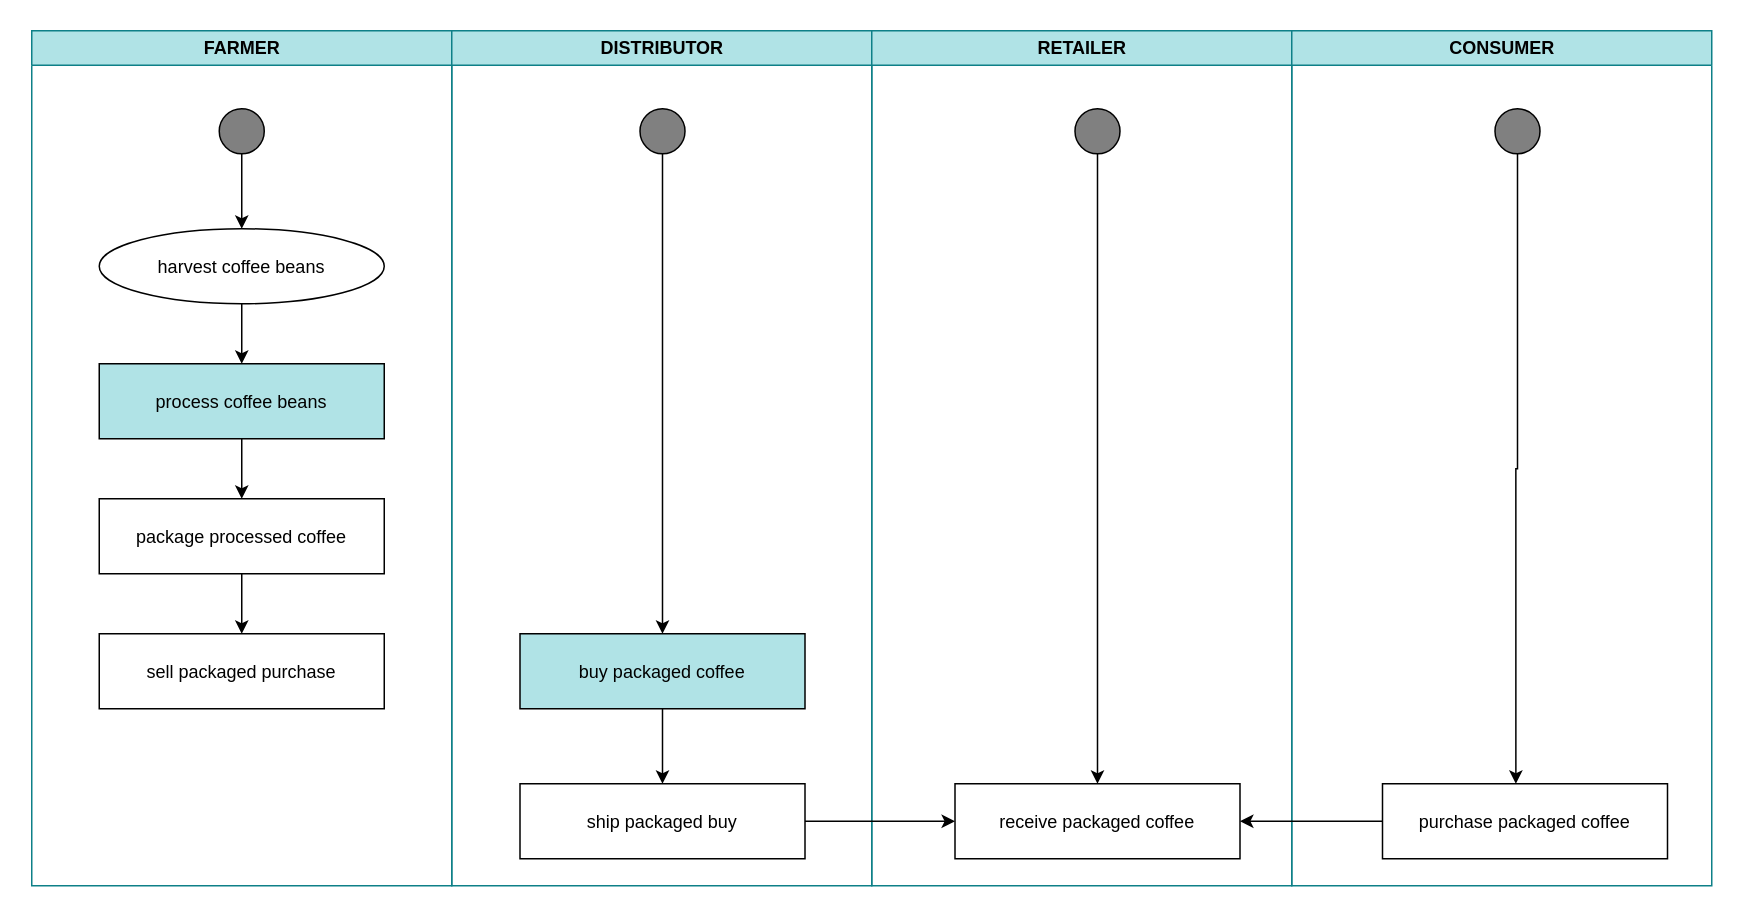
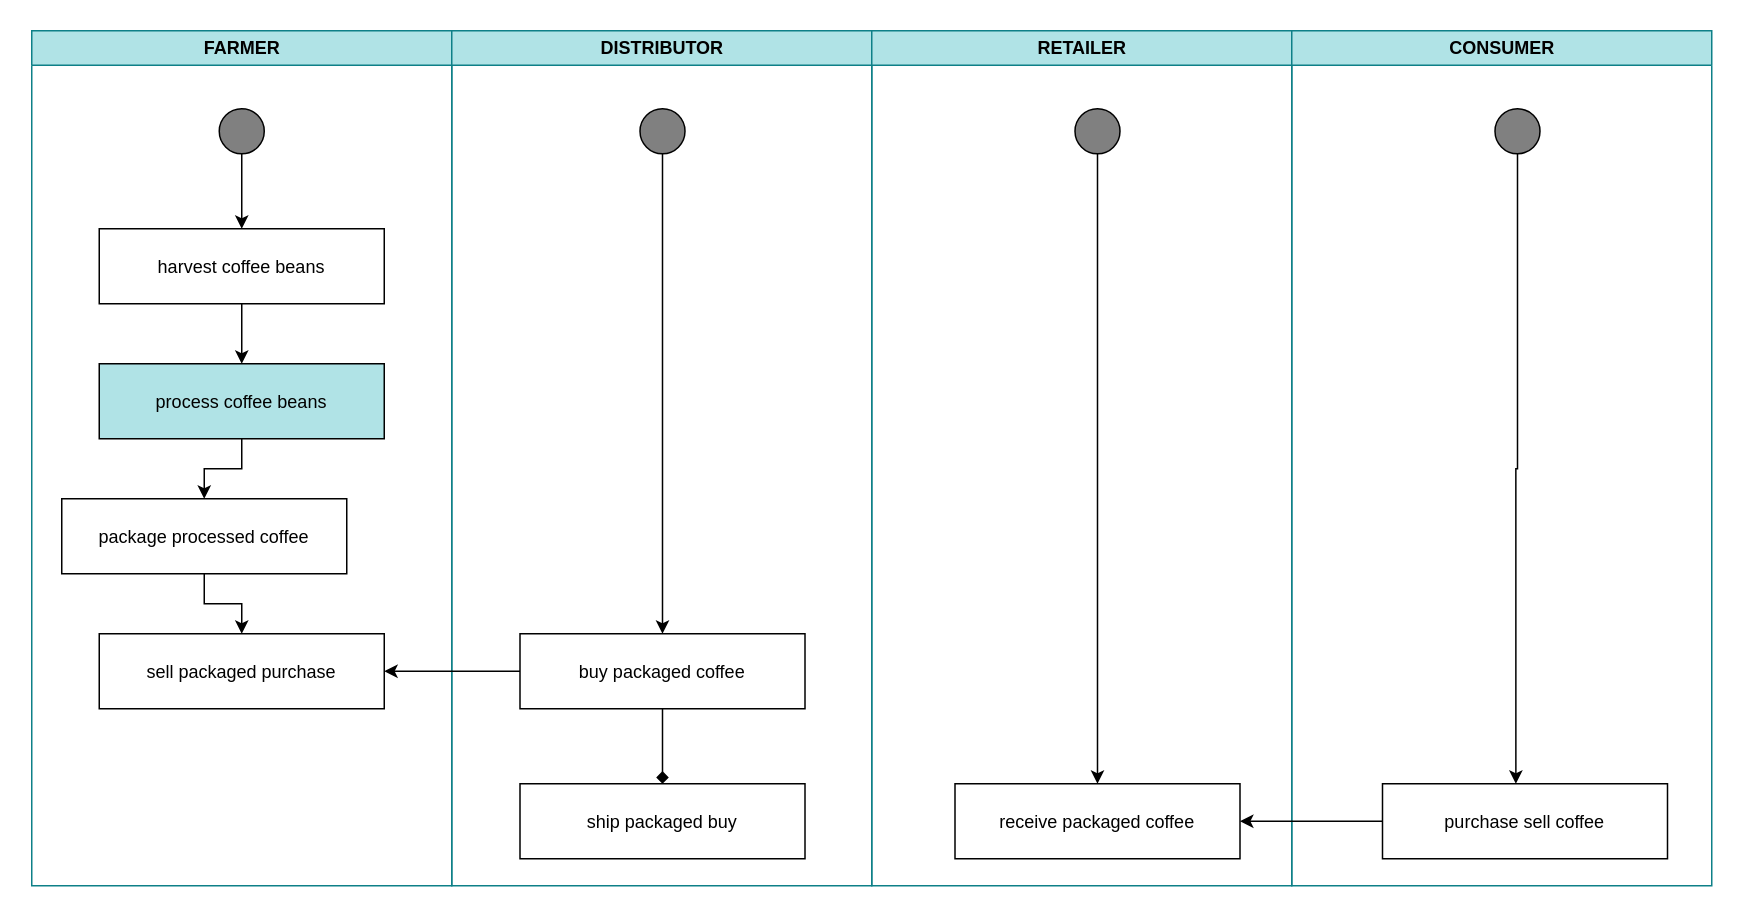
(242, 266) -> (242, 266)
(242, 536) -> (204, 536)
none -> (457, 671)
(662, 671) -> (662, 671)
(662, 772) -> (662, 771)
(875, 821) -> none
(1524, 822) -> (1524, 822)
